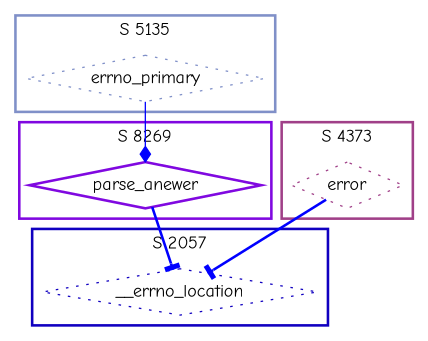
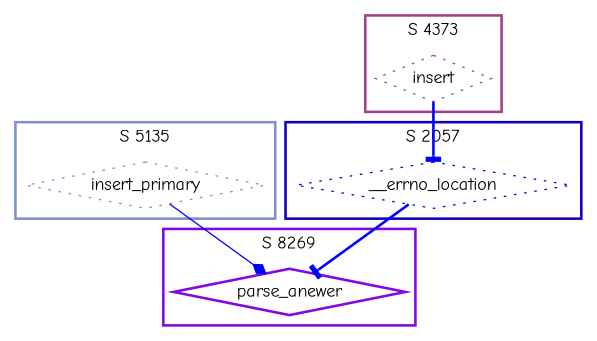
(145, 78) -> (145, 185)
(347, 185) -> (433, 78)
(162, 237) -> (364, 237)
